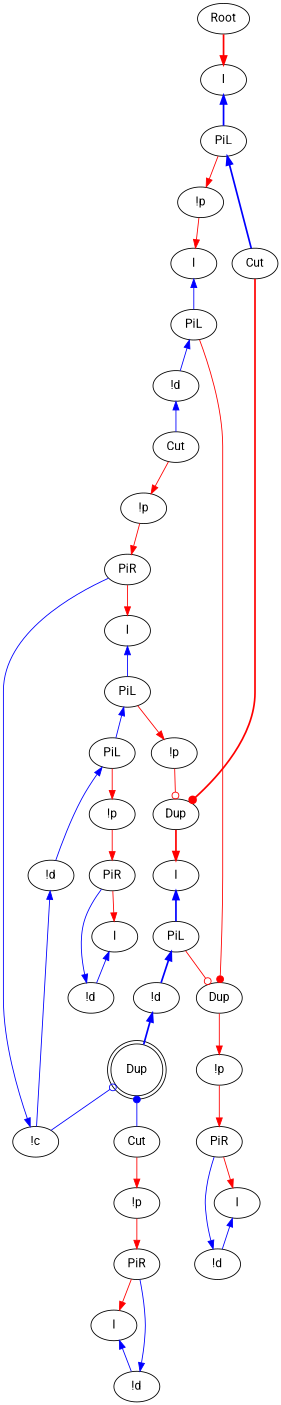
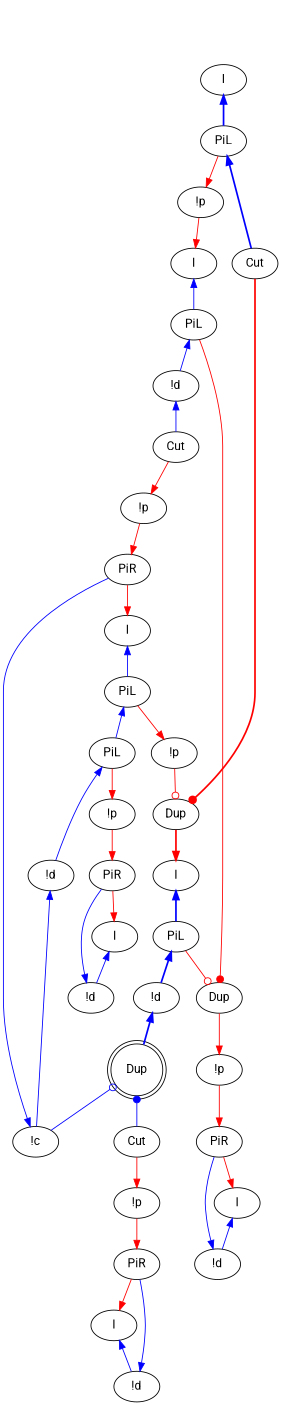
(224, 19) -> none
